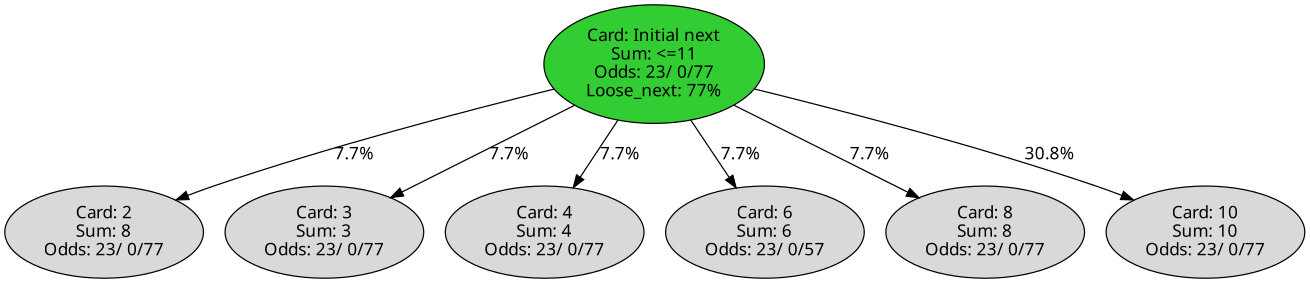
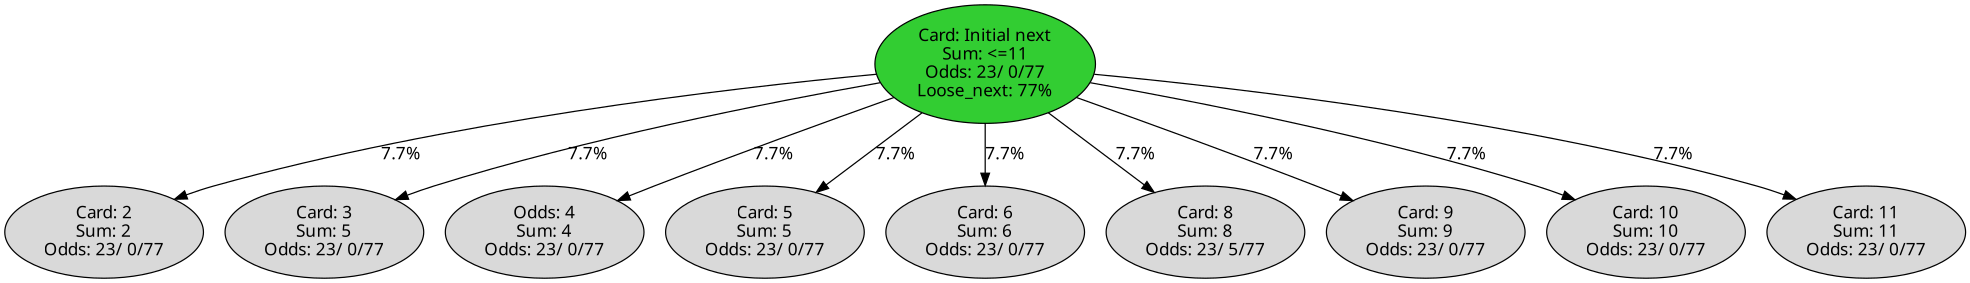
(1050, 155) -> (1467, 155)
(104, 232) -> (104, 232)
(324, 232) -> (324, 232)
(545, 232) -> (545, 232)
none -> (765, 232)
(765, 232) -> (985, 232)
(985, 232) -> (1205, 232)
none -> (1426, 232)
none -> (1866, 232)
